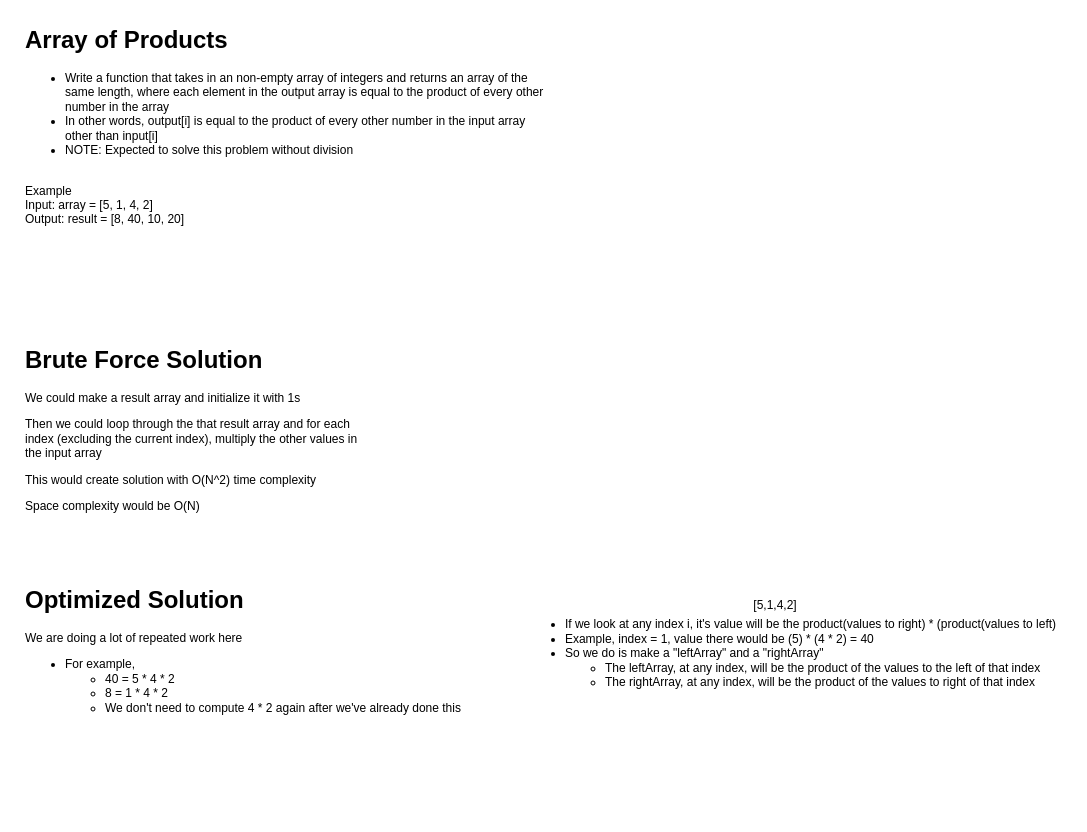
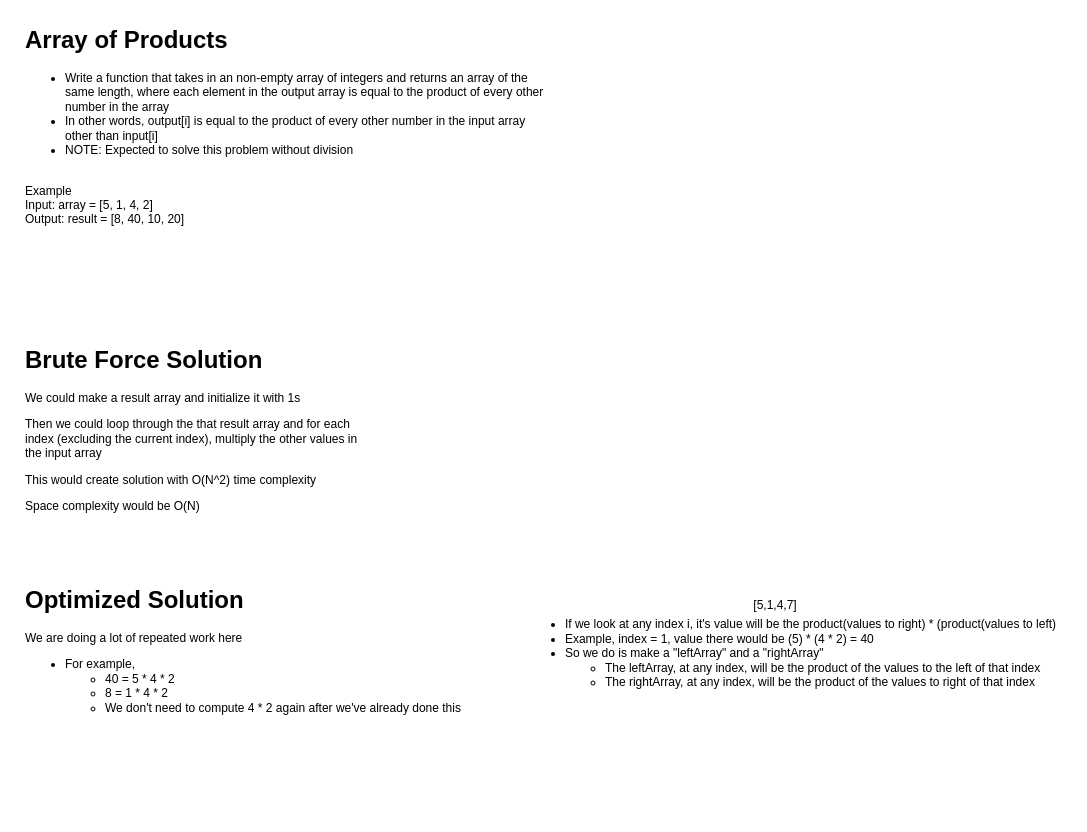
(776, 606) -> (776, 606)
